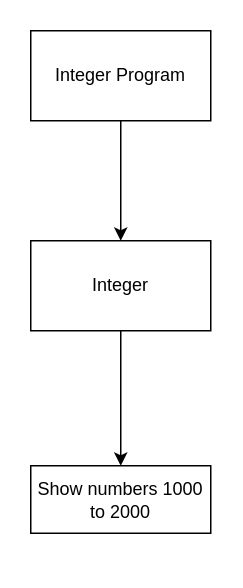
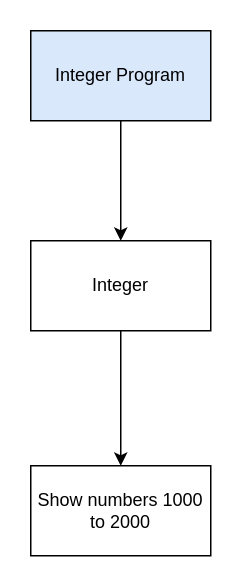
(121, 76) -> (121, 76)
(121, 500) -> (121, 511)
